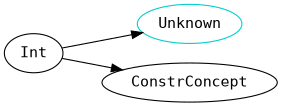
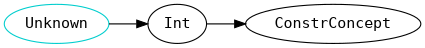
(97, 41) -> (123, 24)
